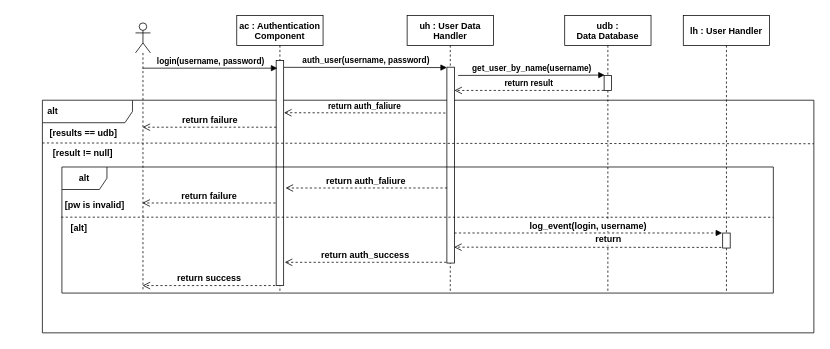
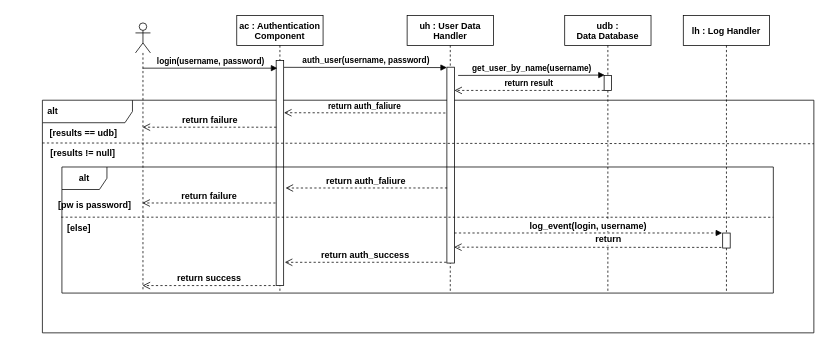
(726, 31) -> (726, 31)
(83, 153) -> (83, 153)
(95, 205) -> (95, 205)
(79, 228) -> (79, 228)
